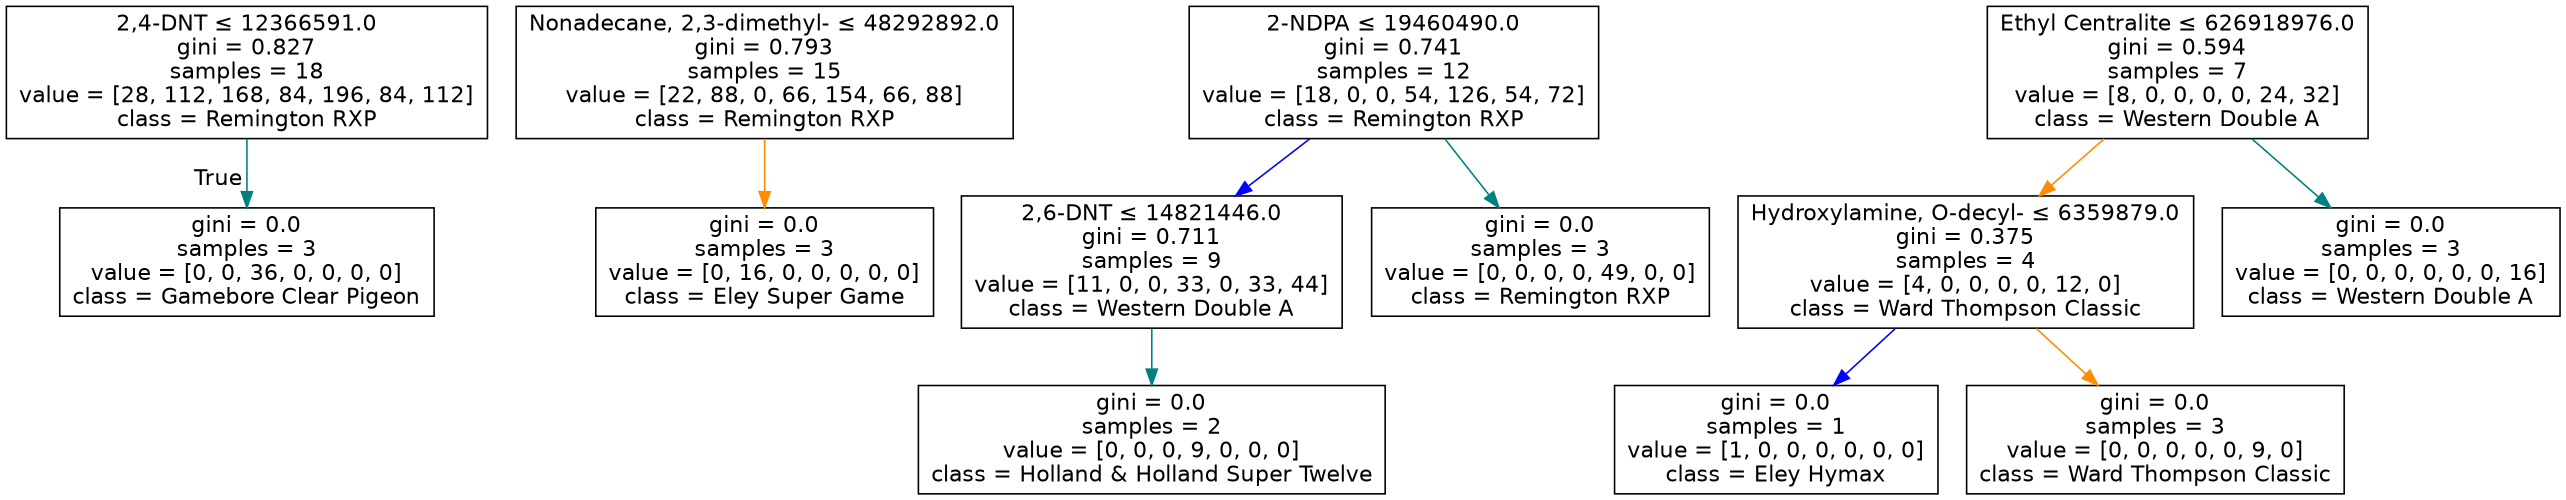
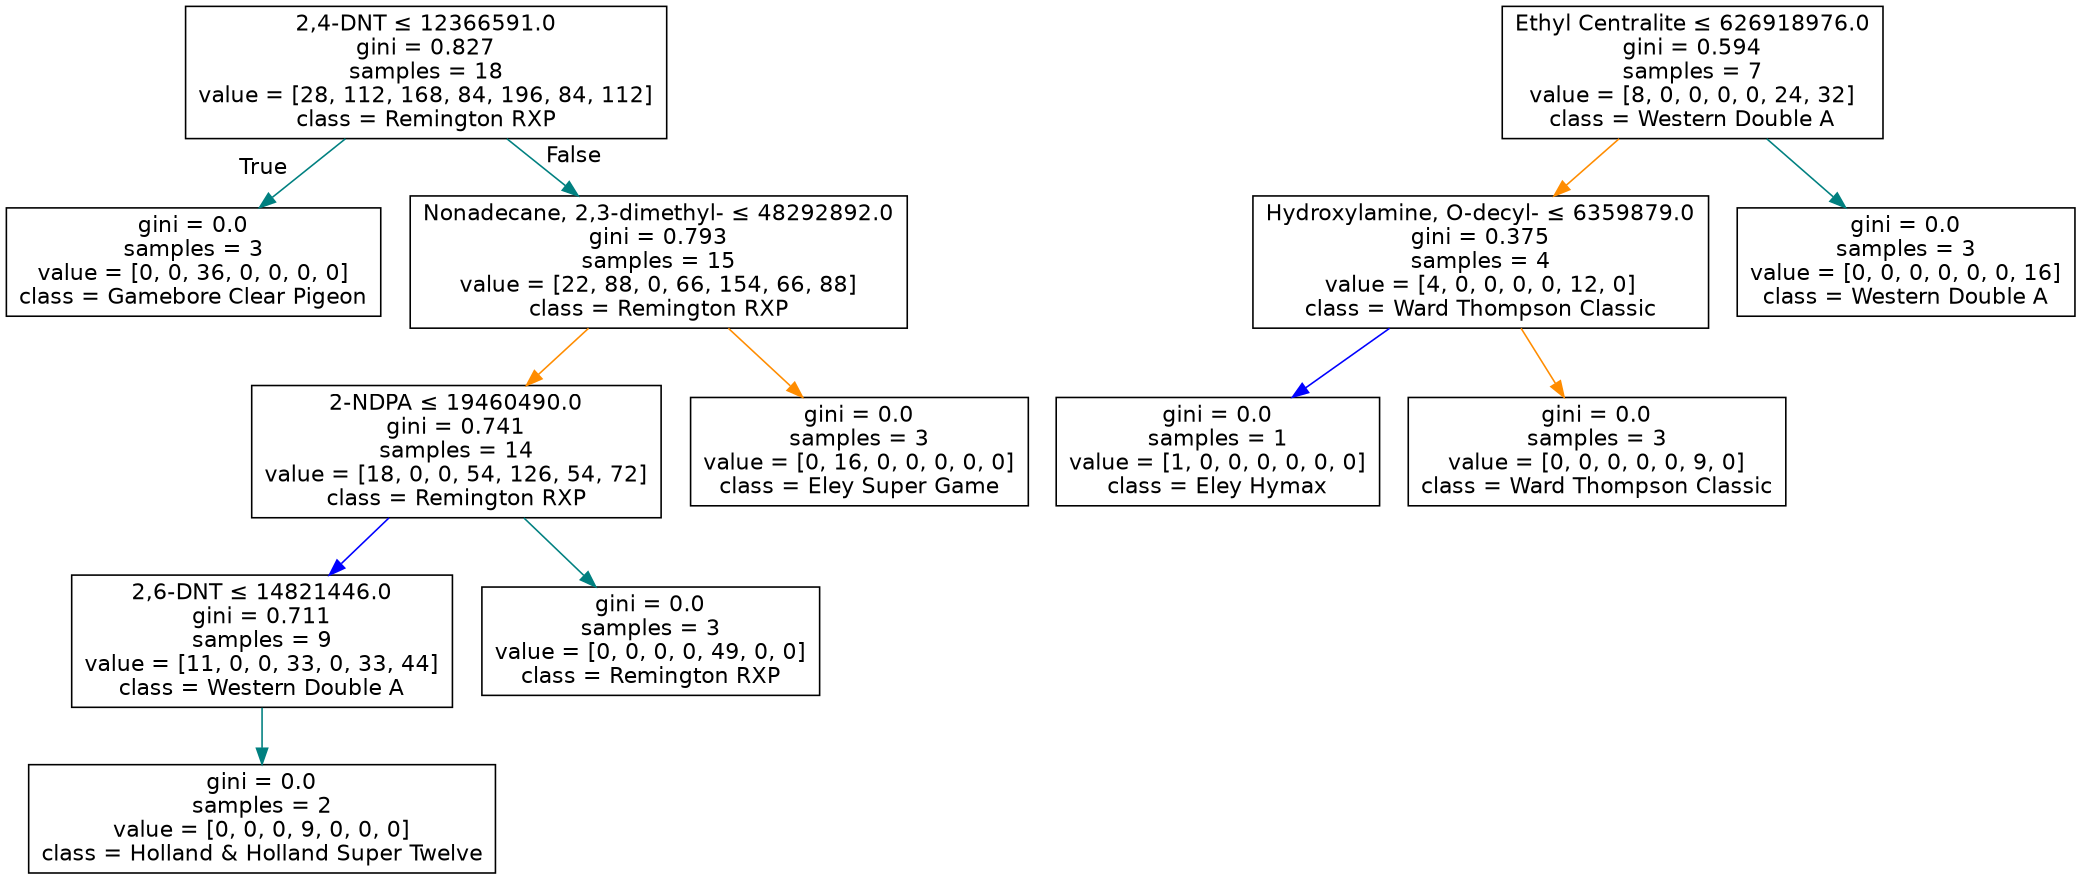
(1394, 72) -> (456, 451)
none -> (536, 162)
none -> (563, 351)
